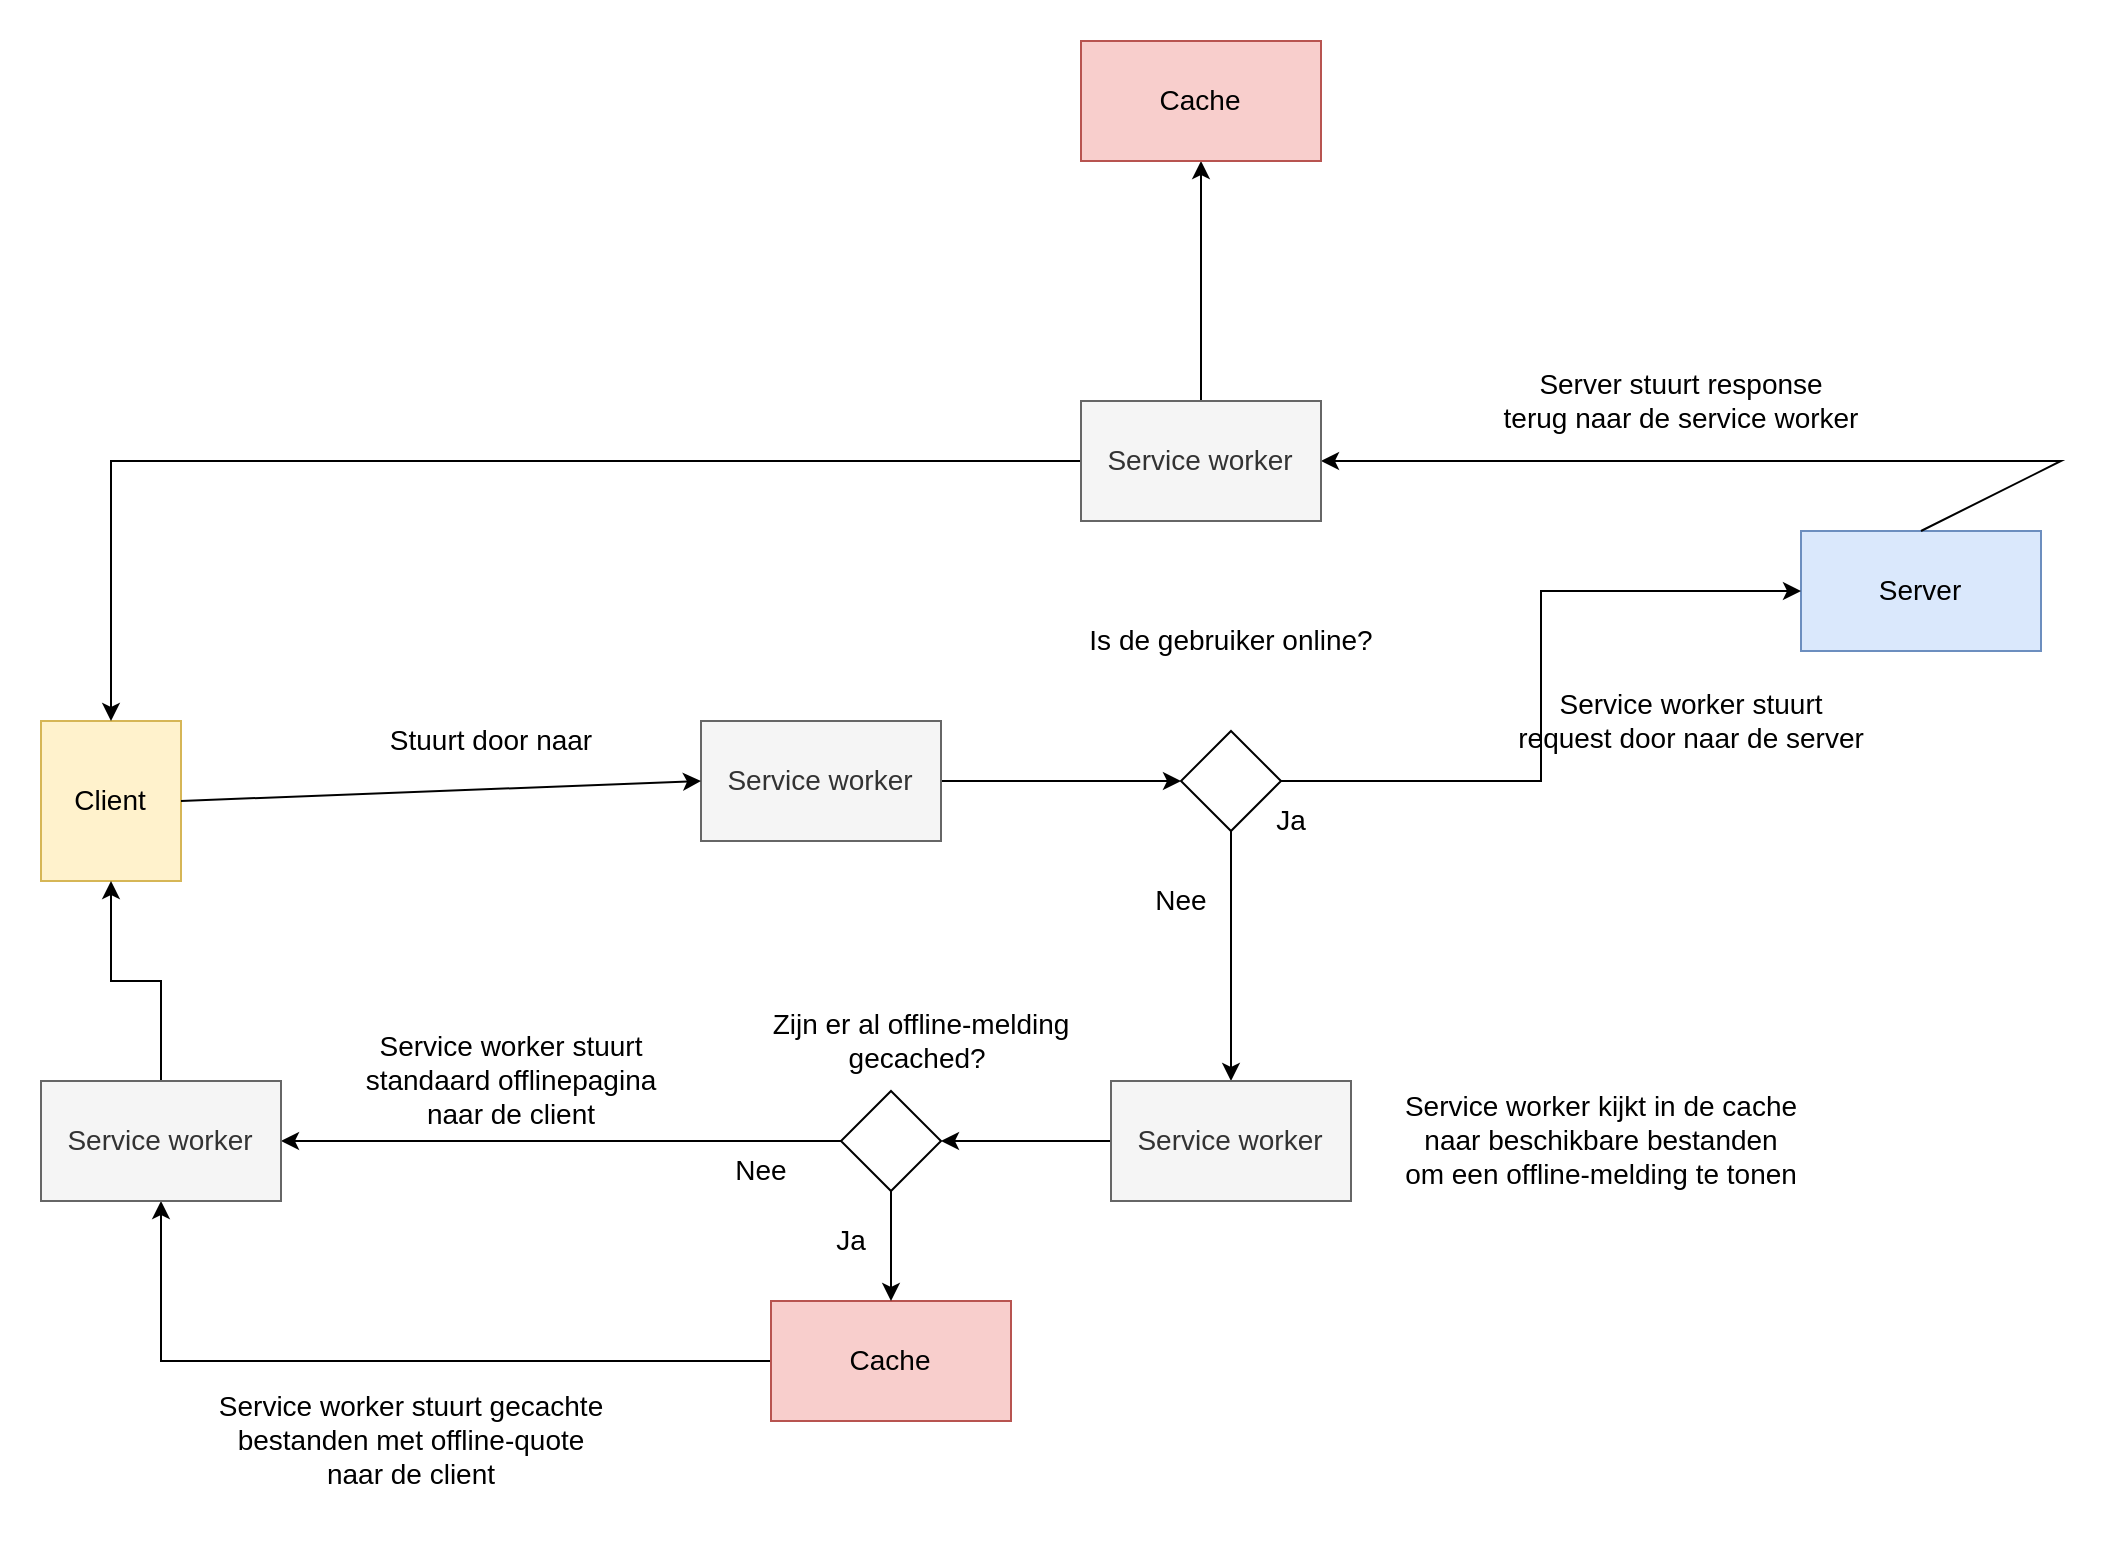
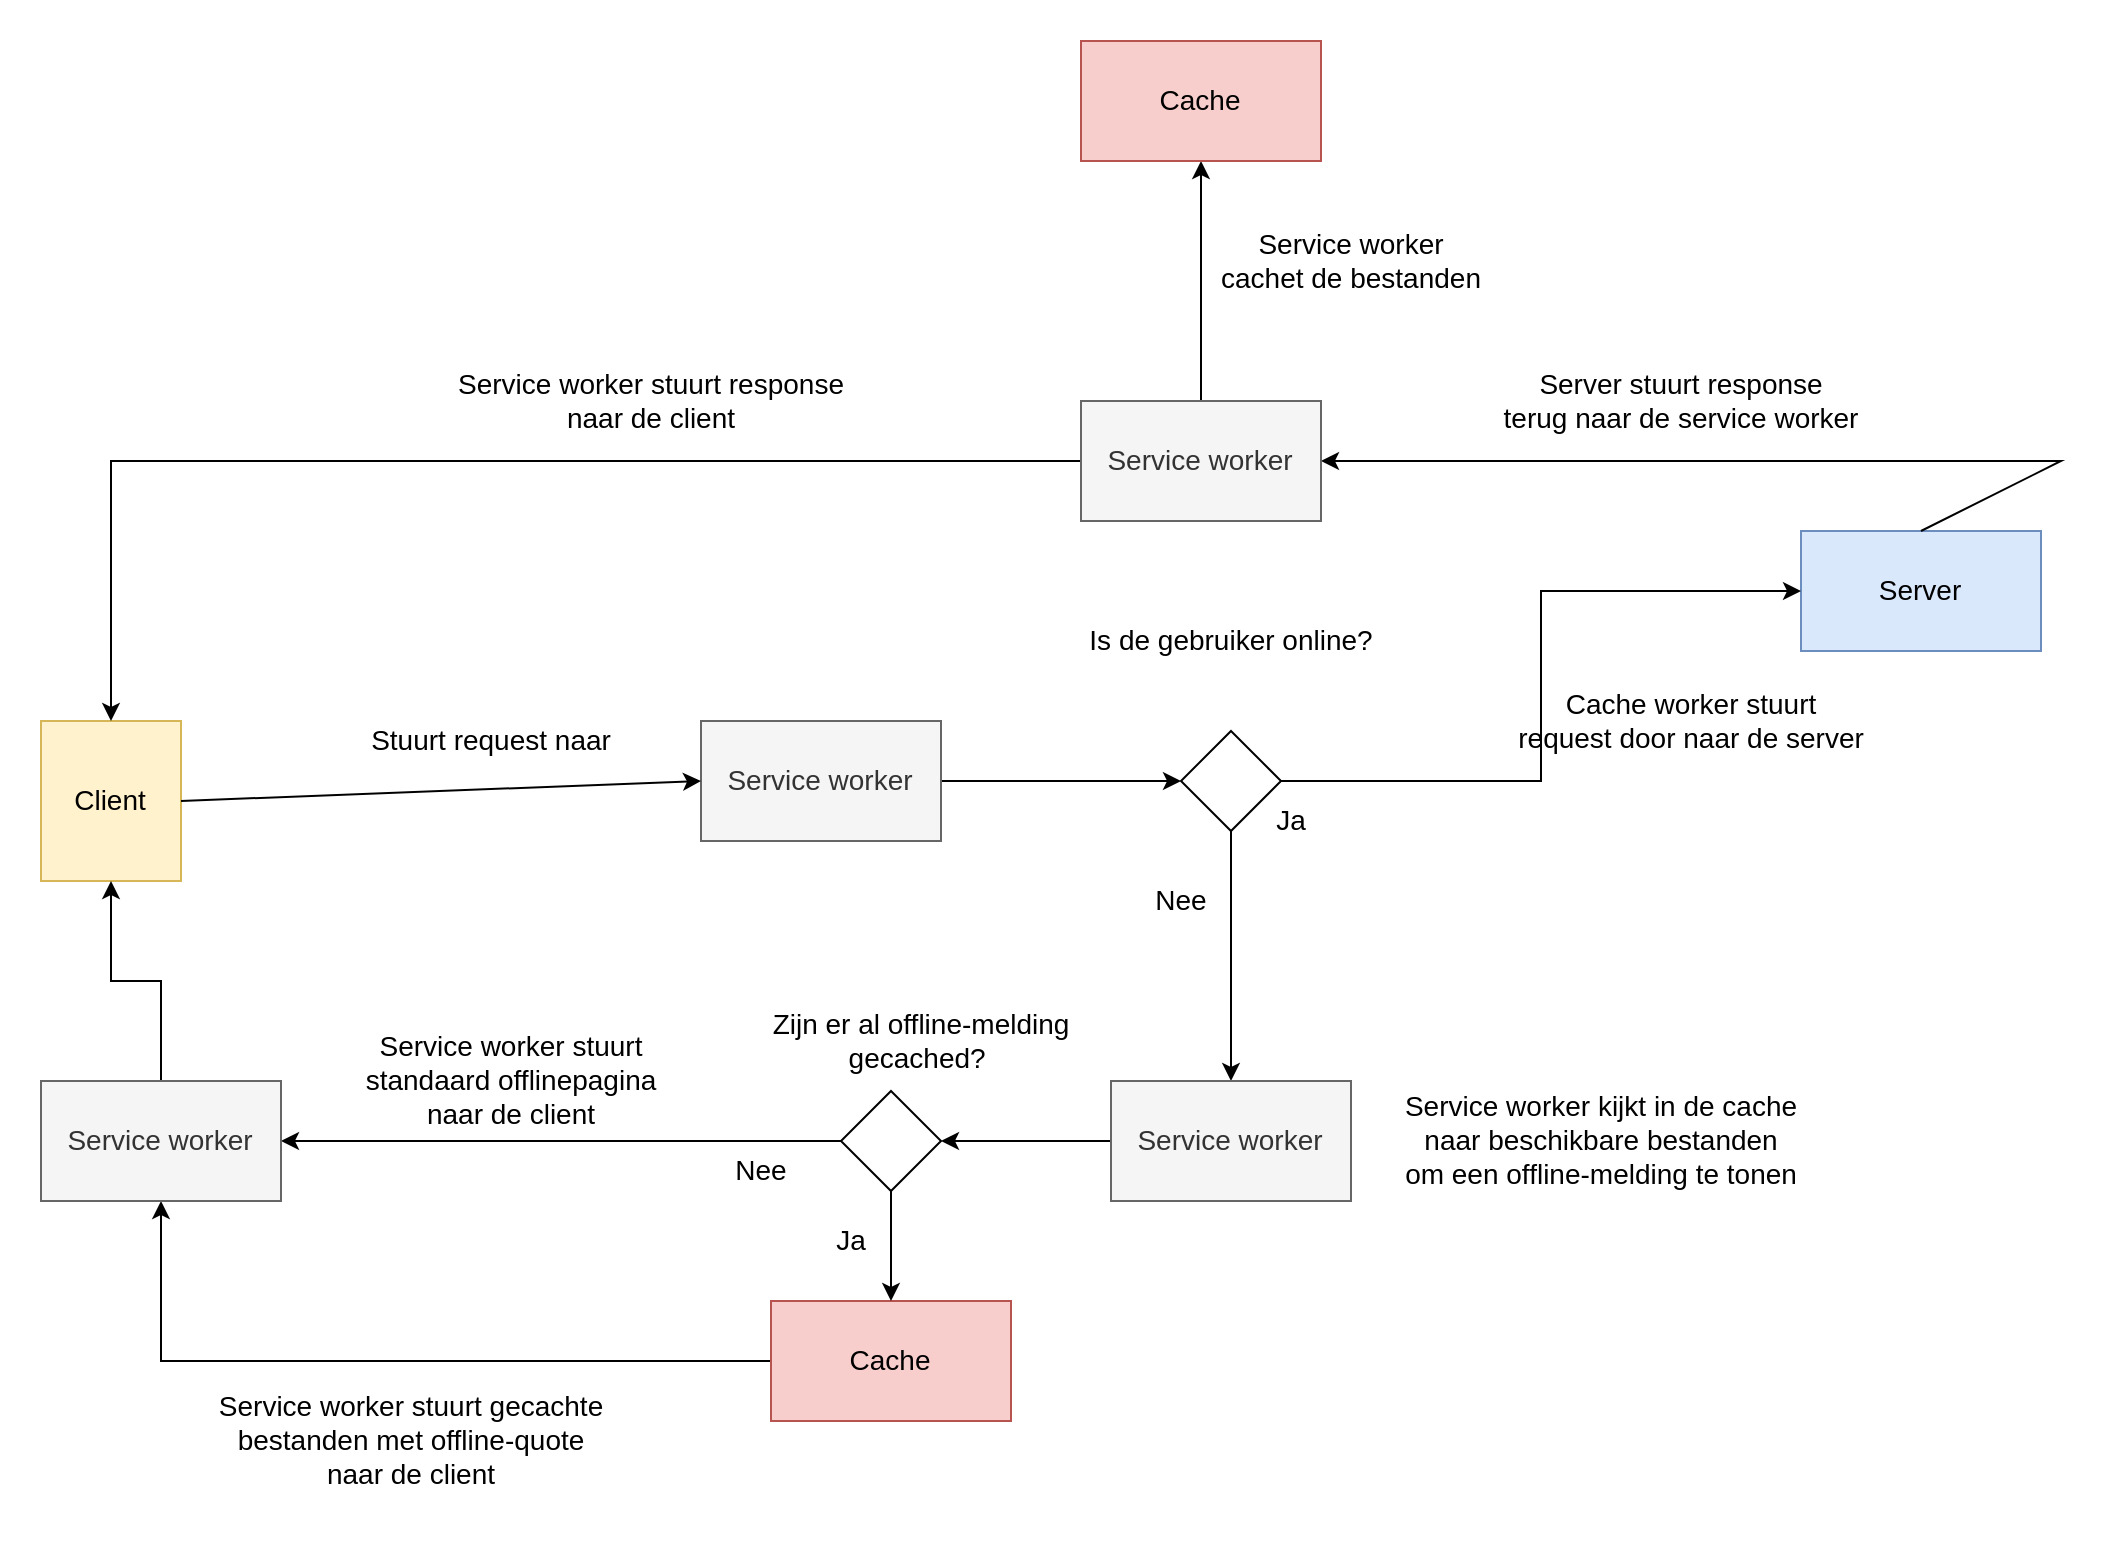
none -> (1351, 261)
none -> (651, 401)
(1692, 721) -> (1692, 721)
(492, 741) -> (492, 741)
